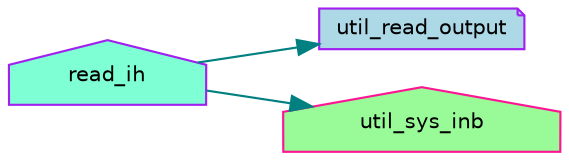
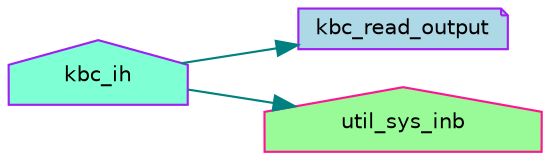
(422, 29) -> (403, 29)
(108, 76) -> (98, 76)
